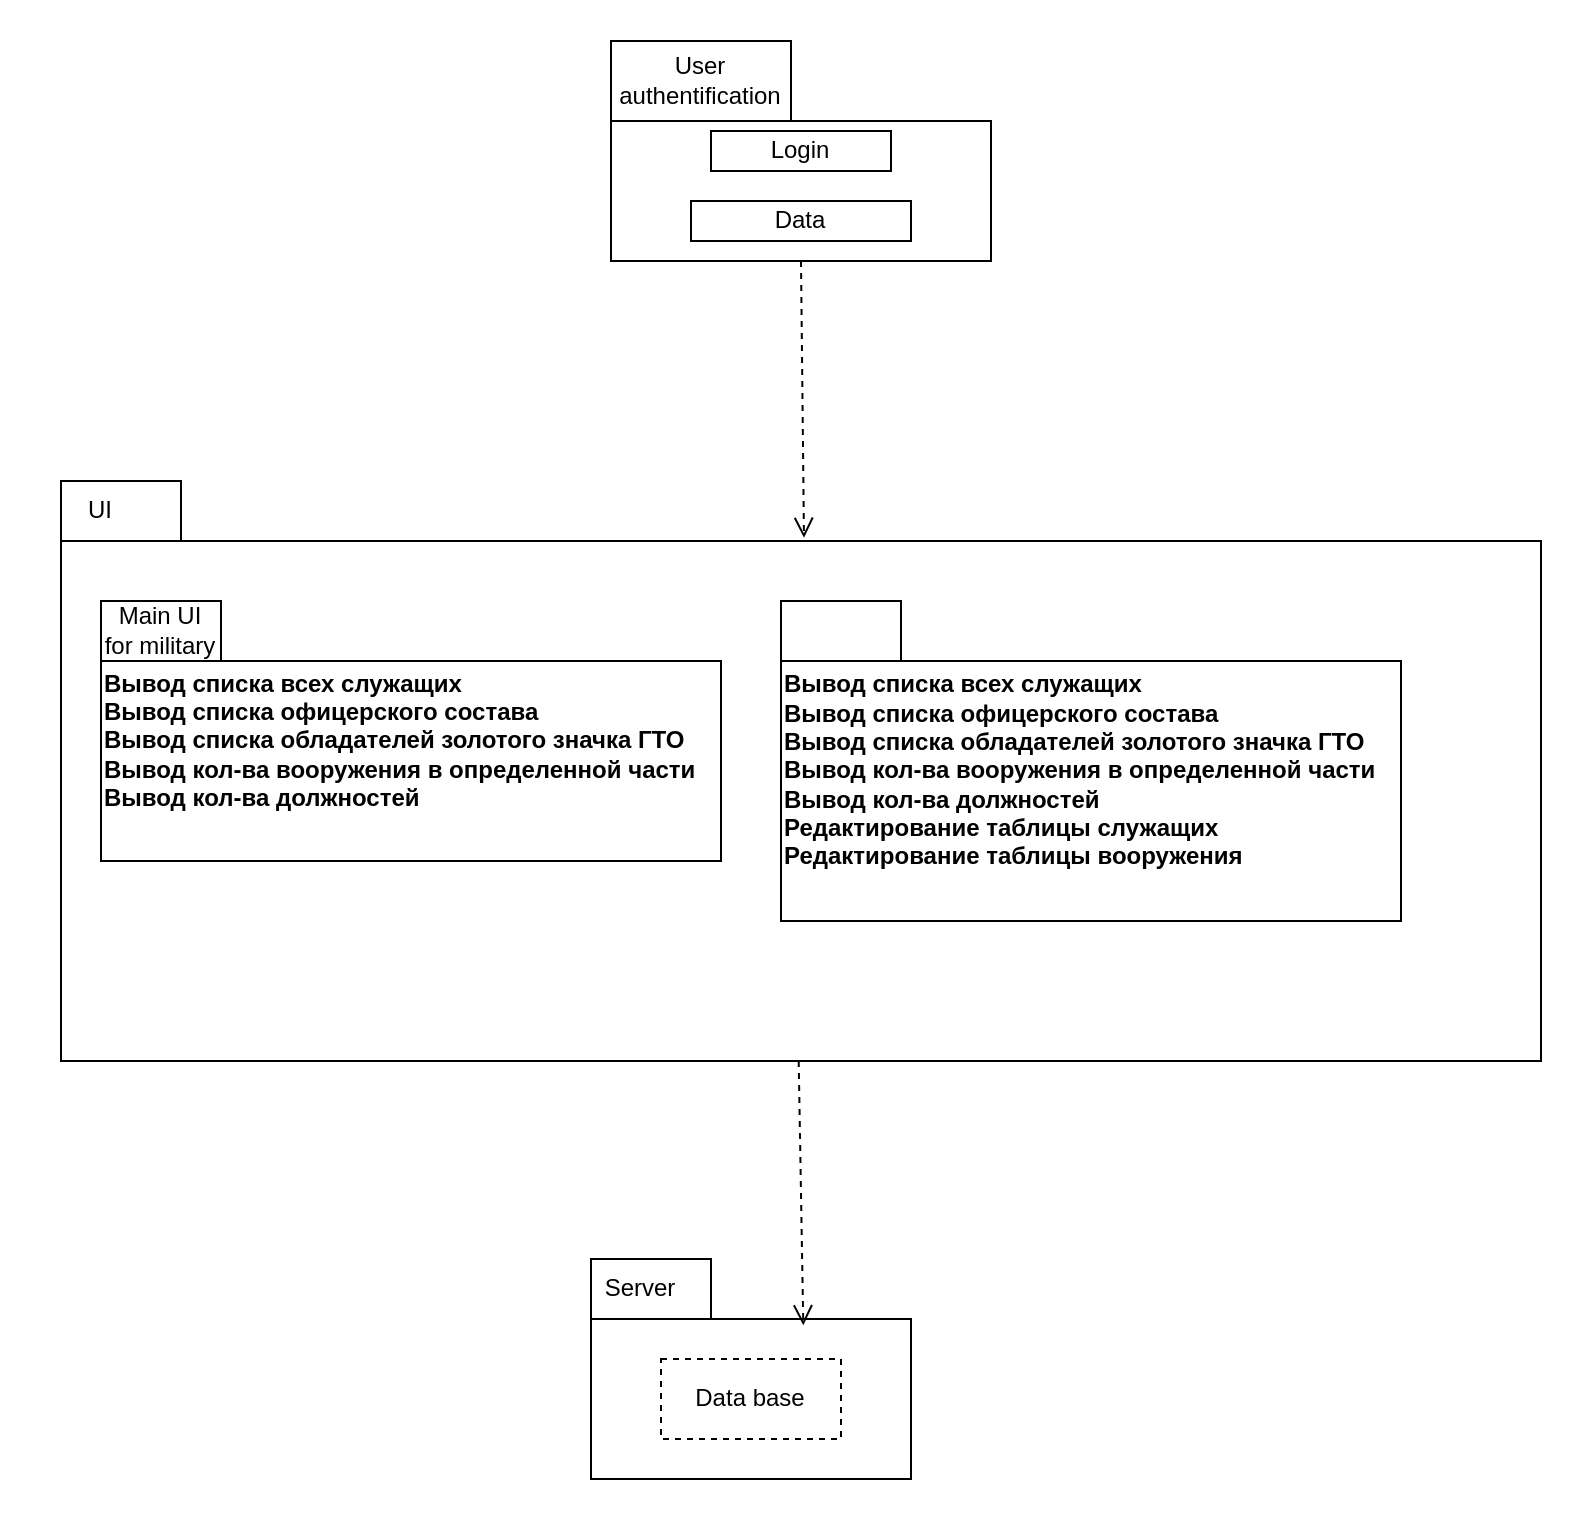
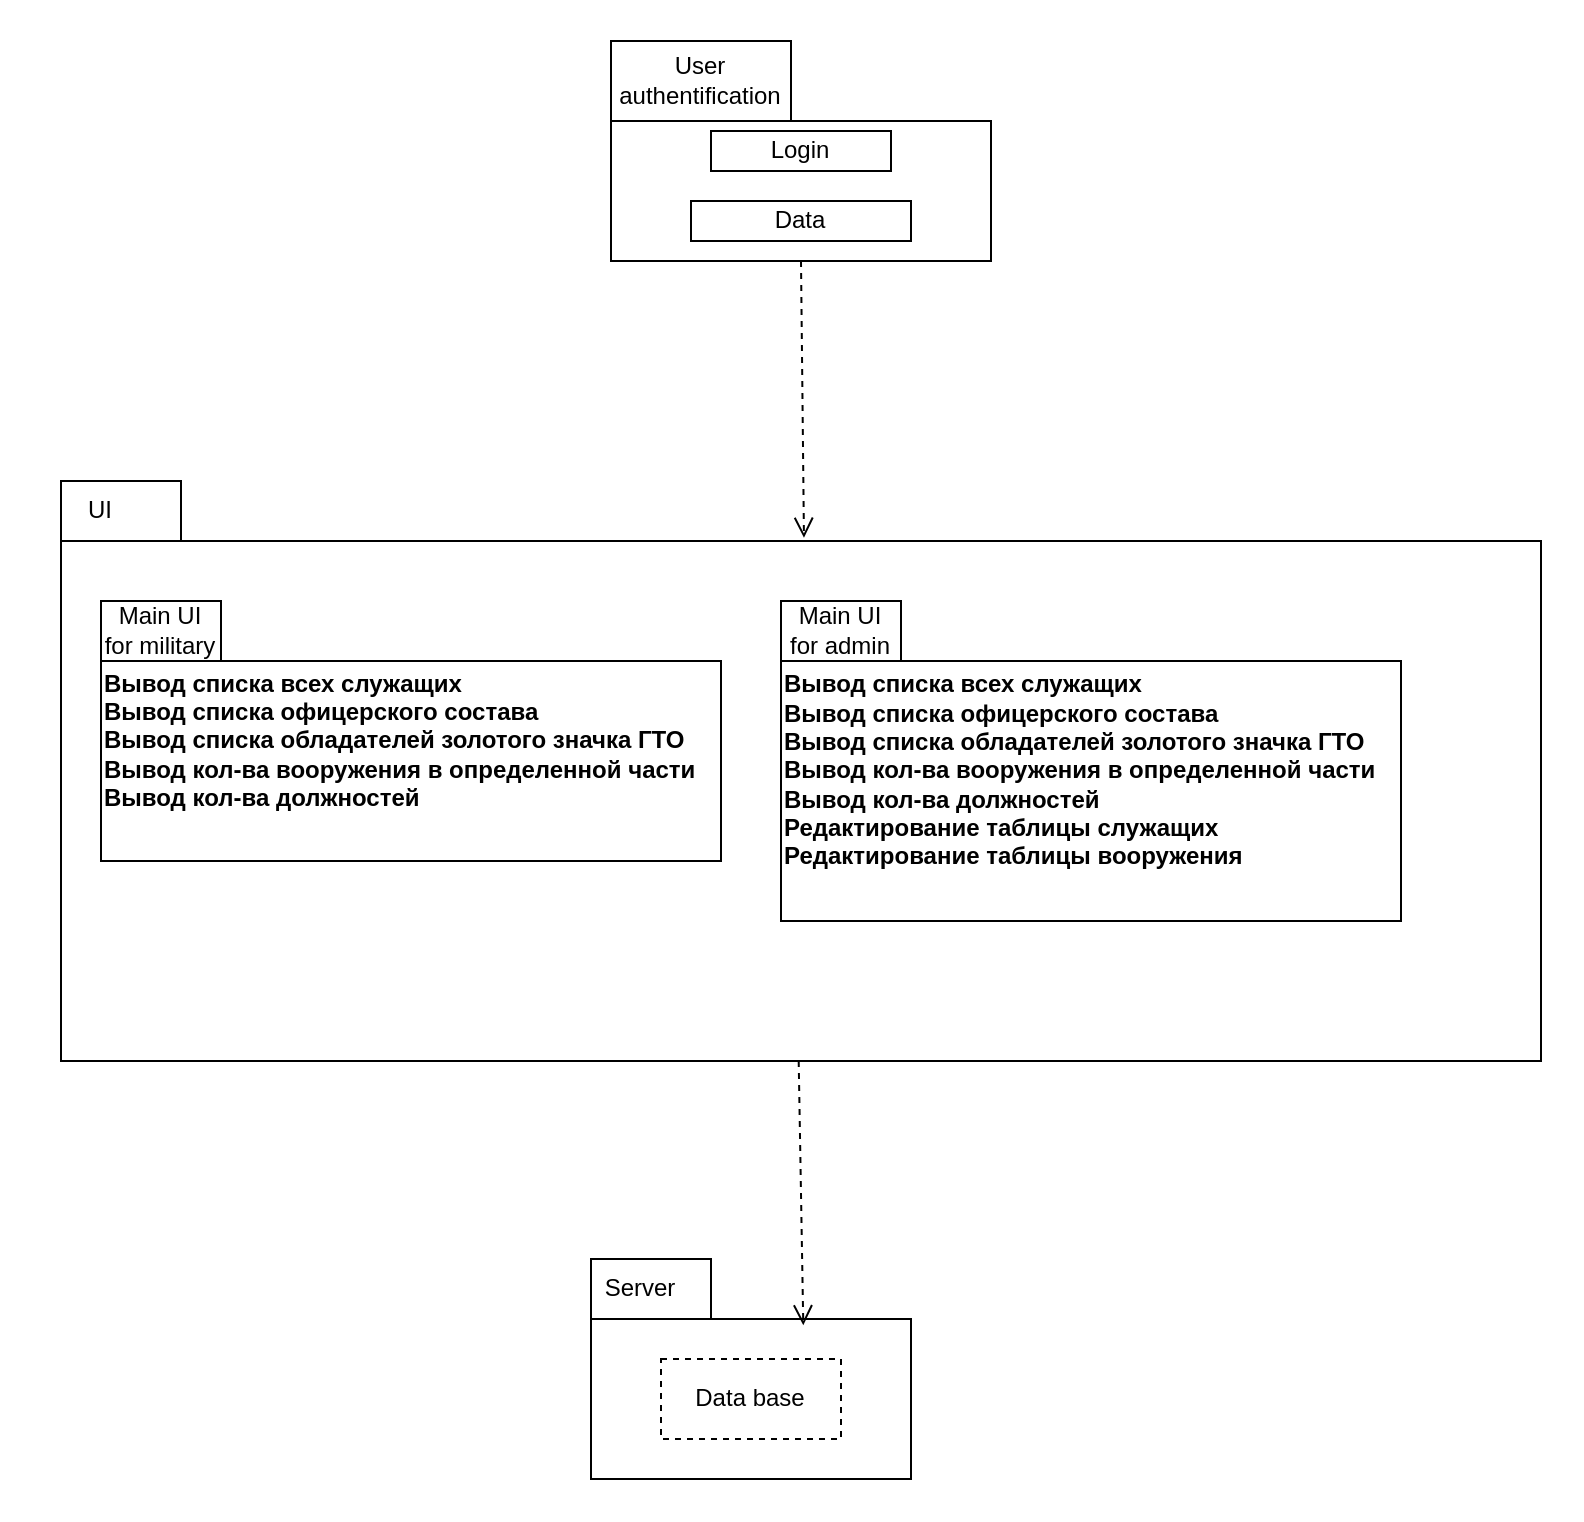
none -> (841, 631)
